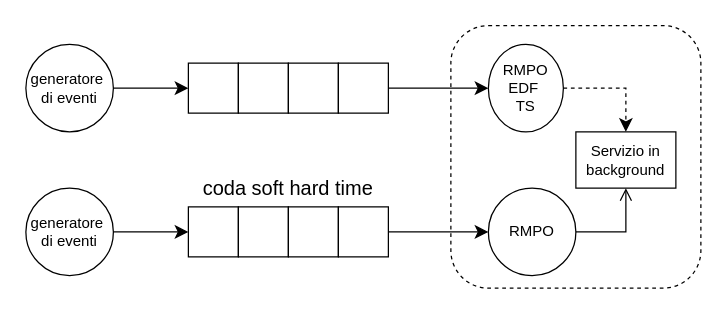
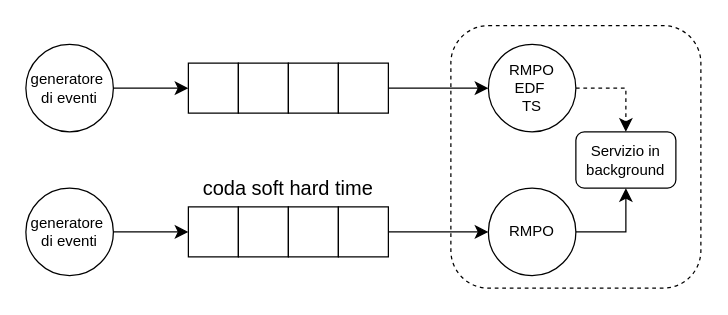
(526, 88) -> (532, 88)
(626, 160) -> (626, 160)
(626, 197) -> (626, 200)
